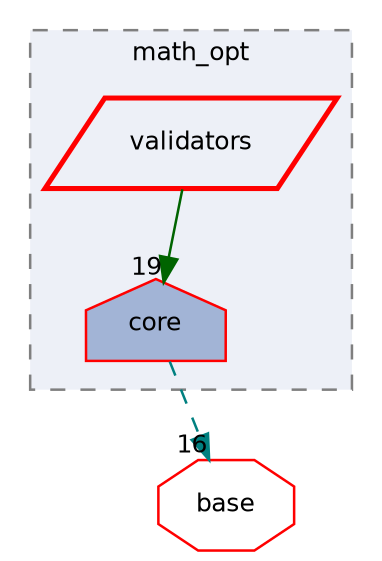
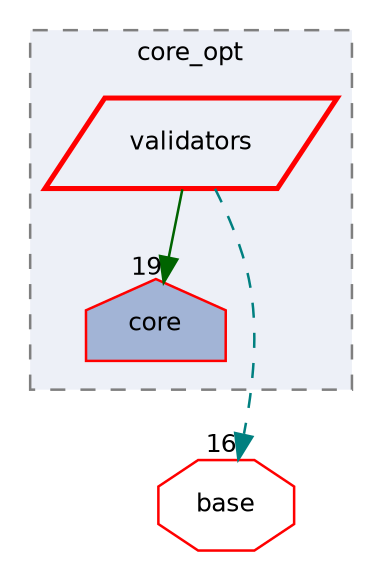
(191, 54) -> (191, 54)
(188, 407) -> (253, 308)
